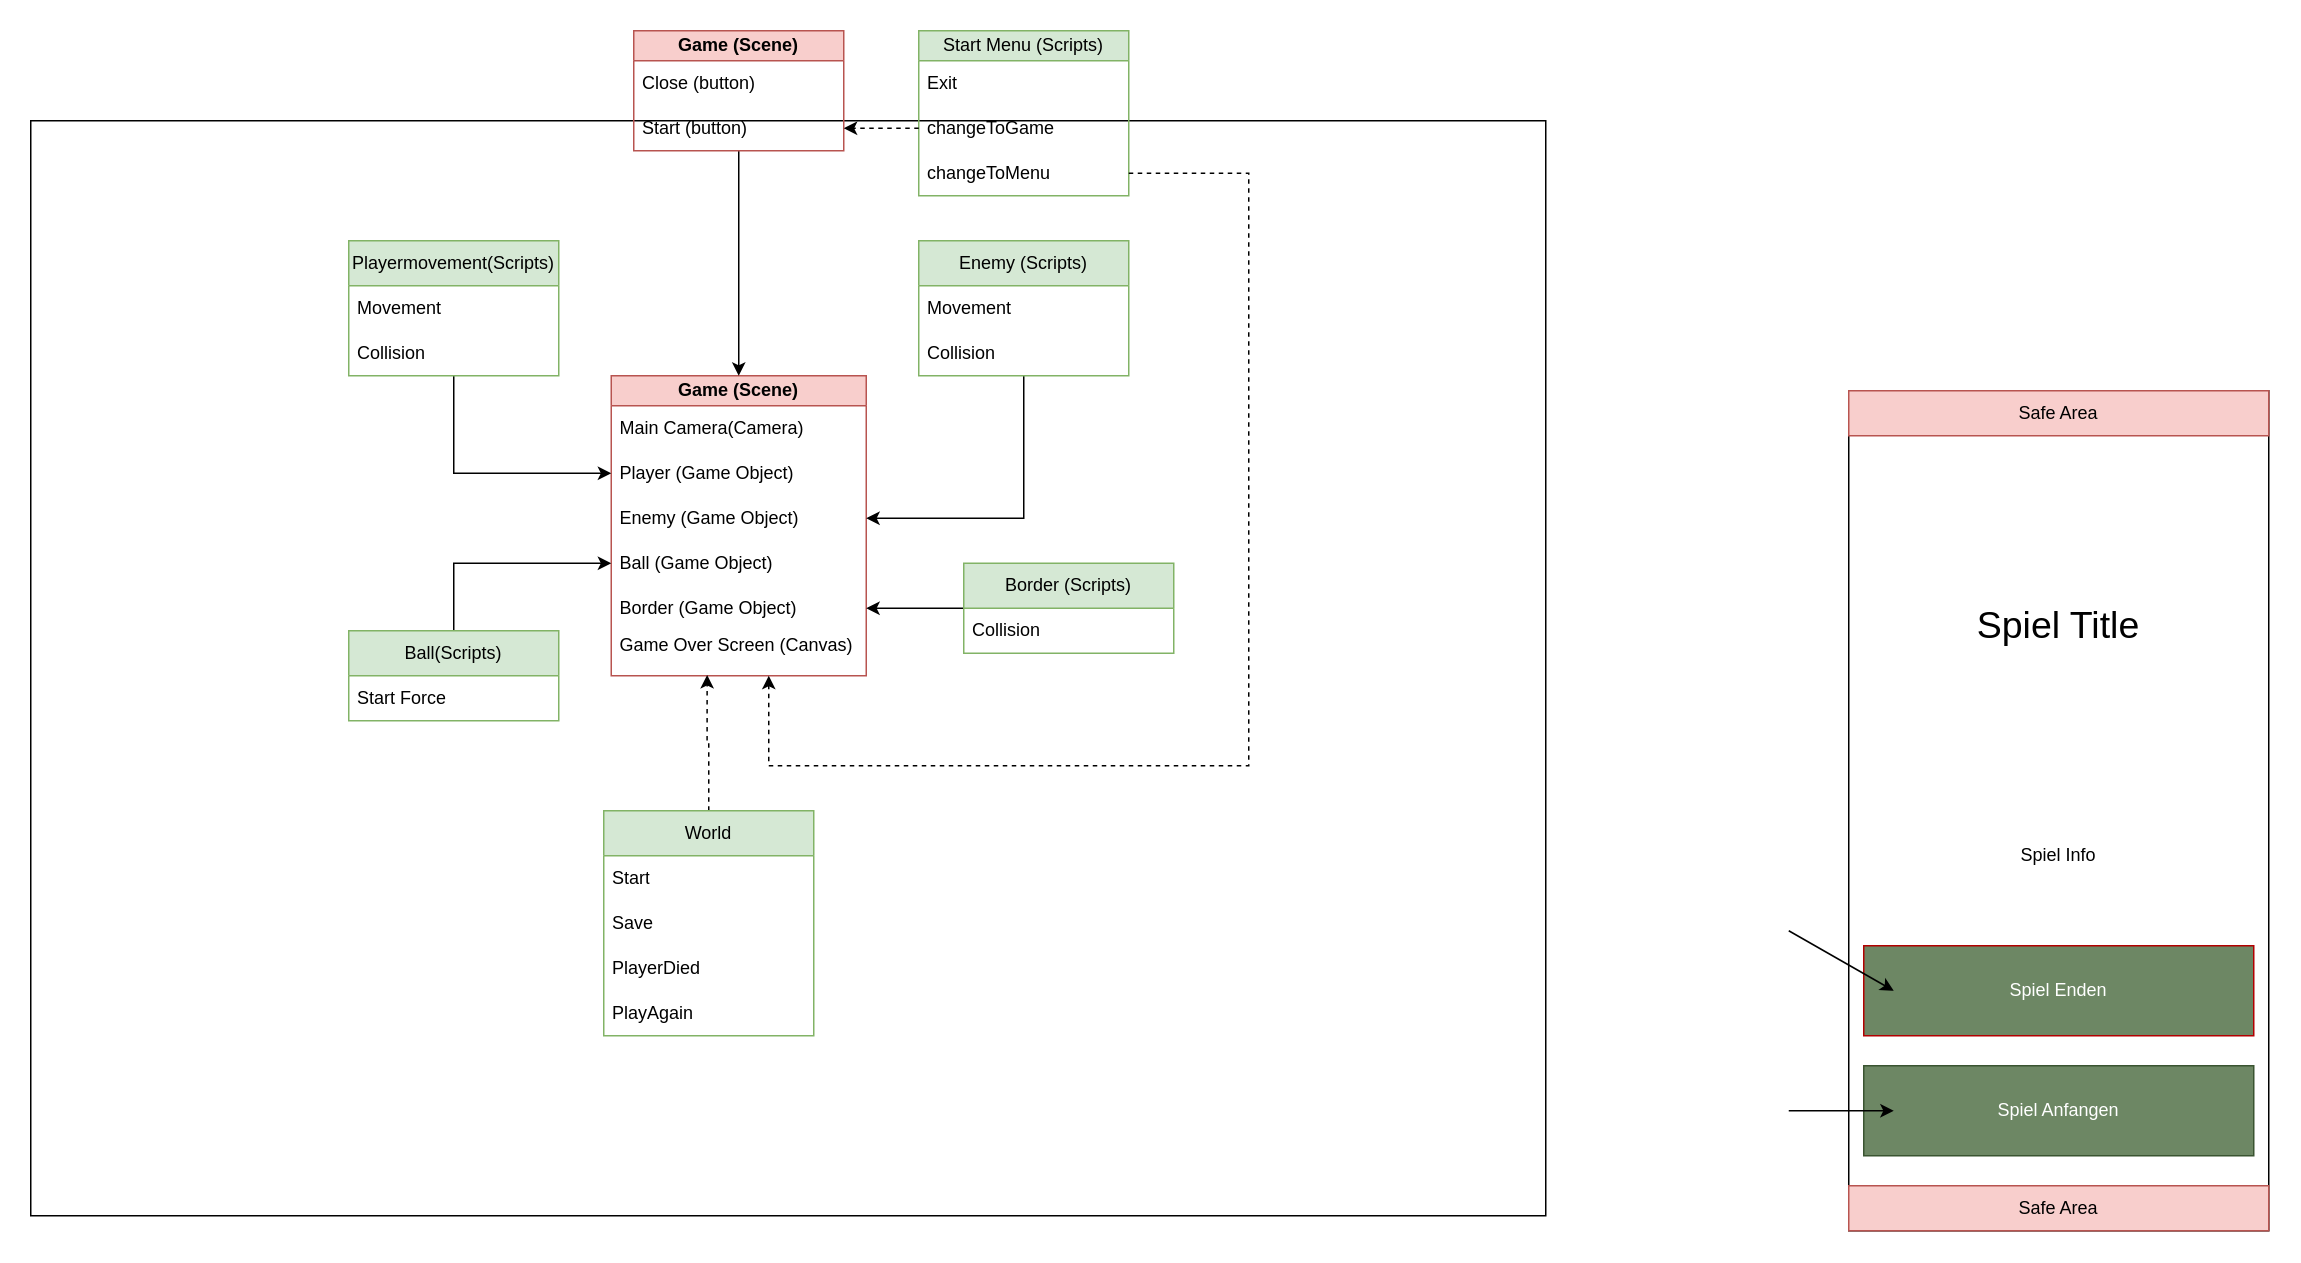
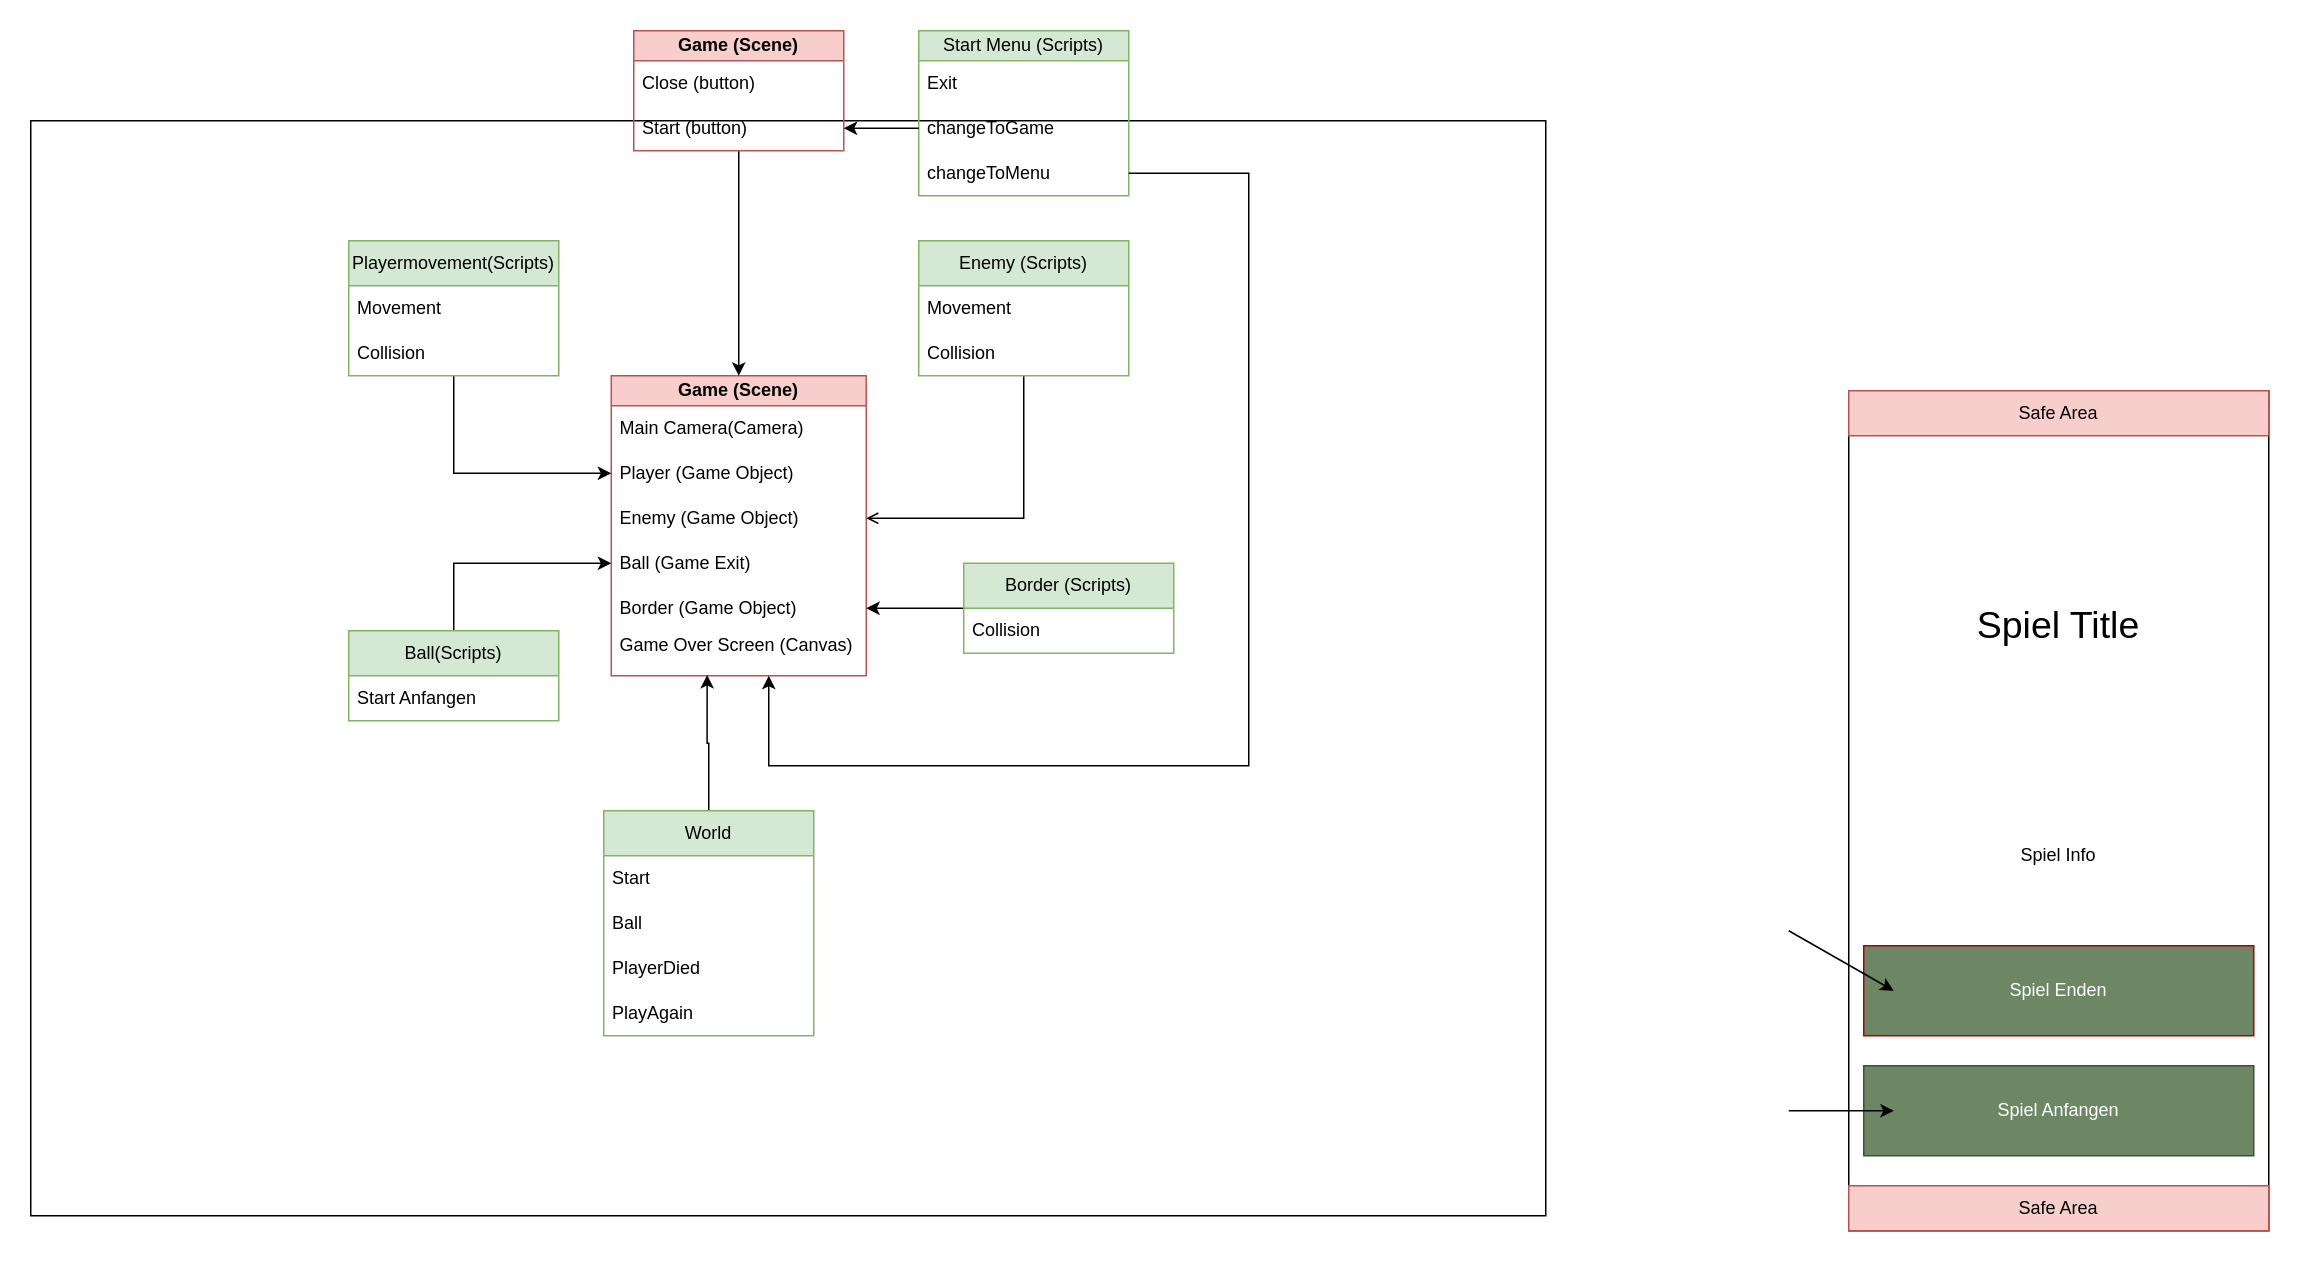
(885, 128) -> (885, 128)
(878, 518) -> (875, 518)
(702, 563) -> (689, 563)
(1249, 690) -> (1249, 690)
(411, 698) -> (426, 698)
(709, 745) -> (709, 745)
(633, 923) -> (628, 923)
